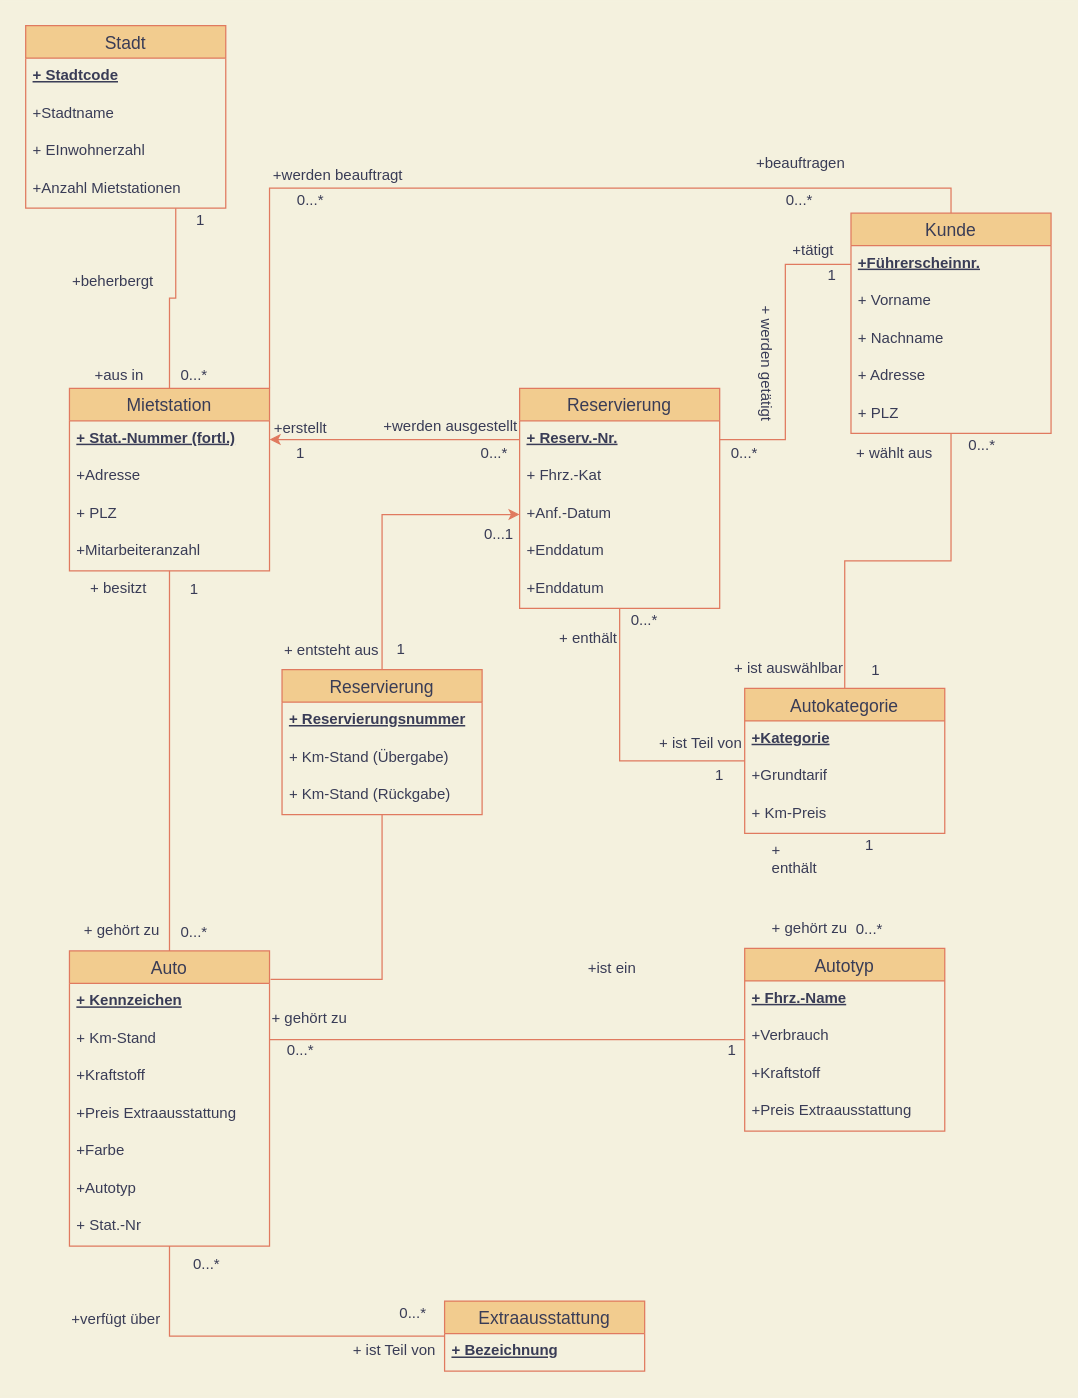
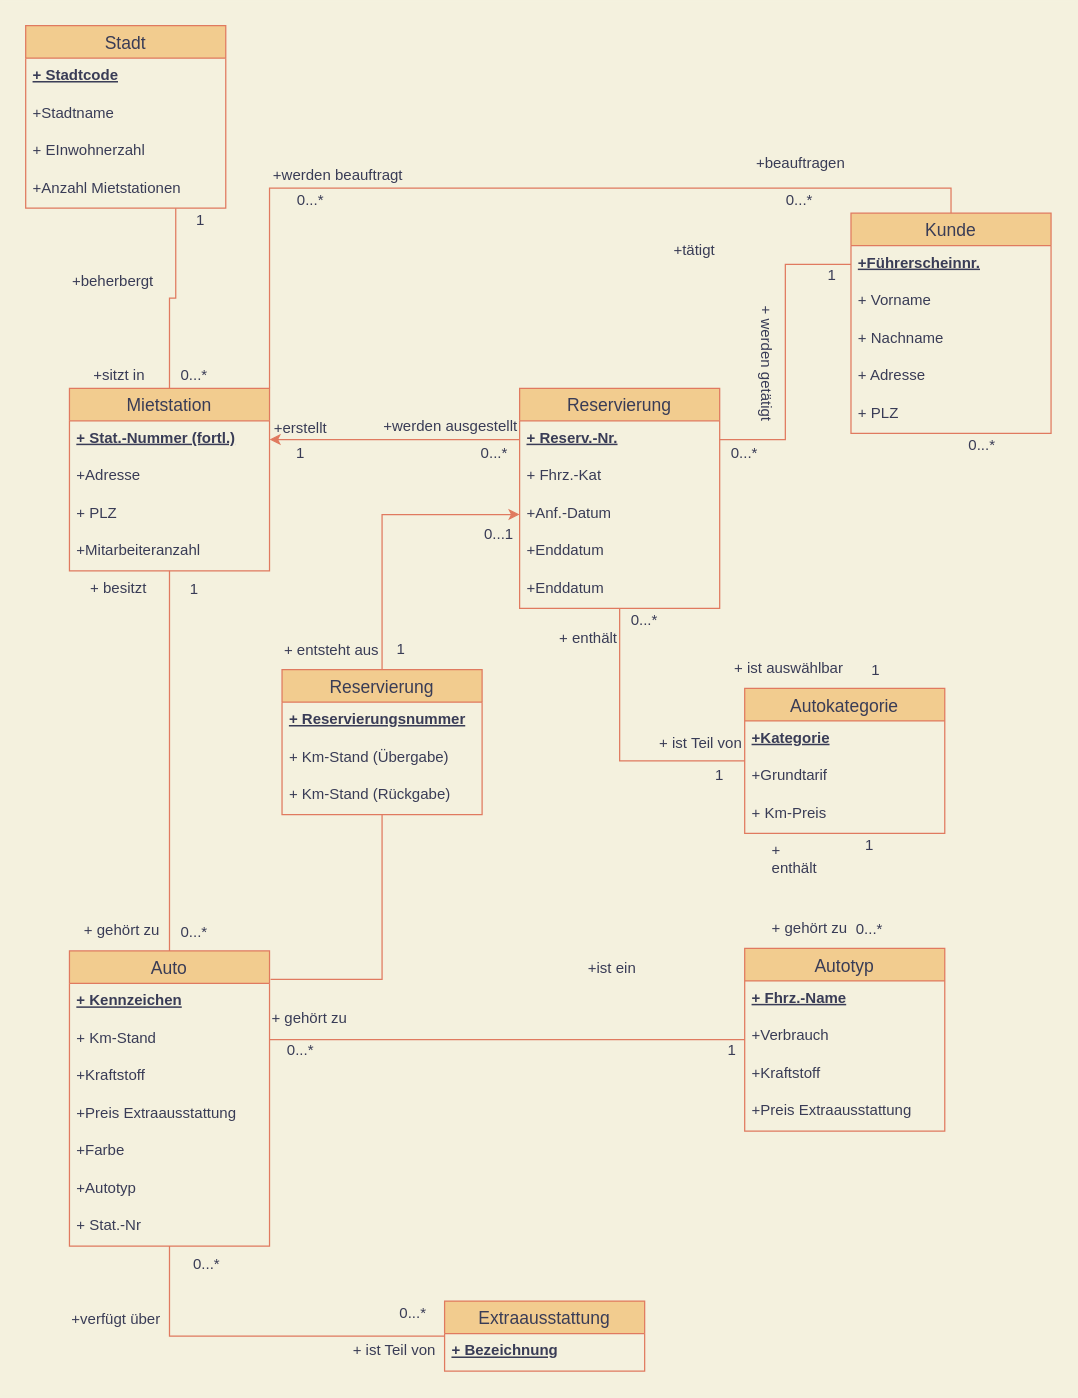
(813, 251) -> (694, 251)
(119, 376) -> (119, 376)
(894, 453) -> none
(895, 561) -> none
